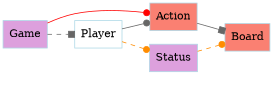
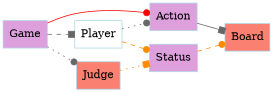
(173, 17) -> (173, 17)
(133, 26) -> (133, 26)
none -> (98, 75)
